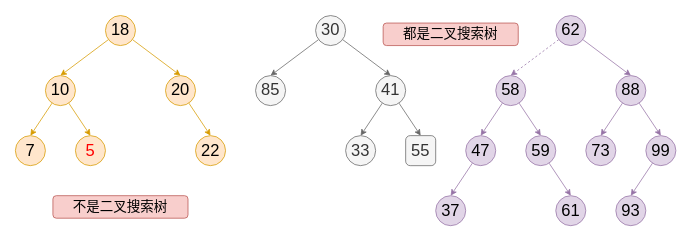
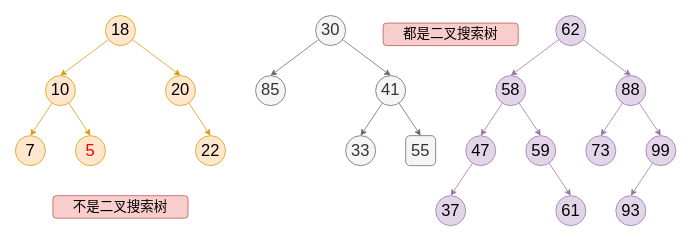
(537, 56) -> (537, 56)
